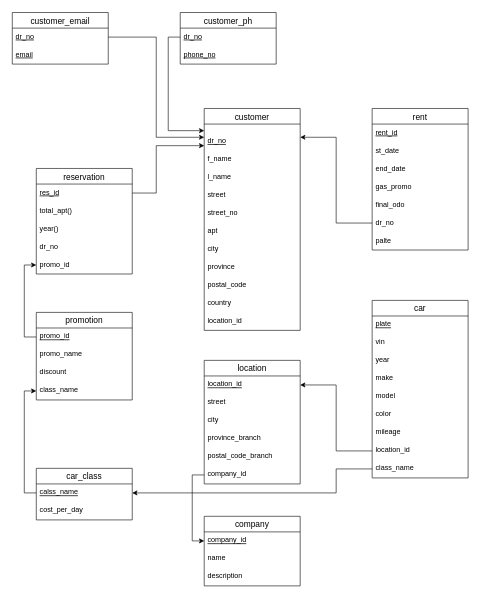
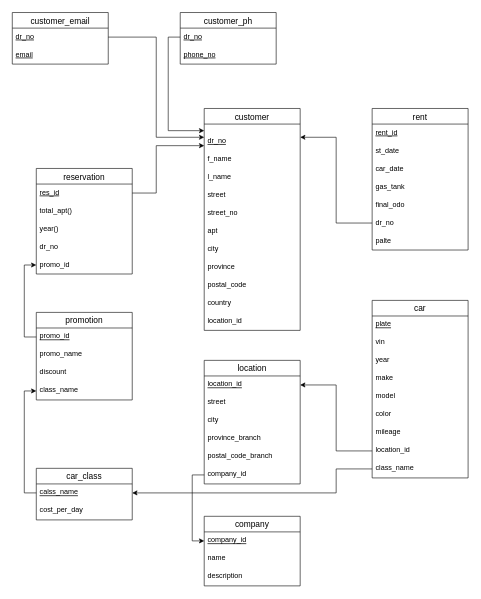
(392, 168) -> (392, 168)
(394, 186) -> (392, 186)
